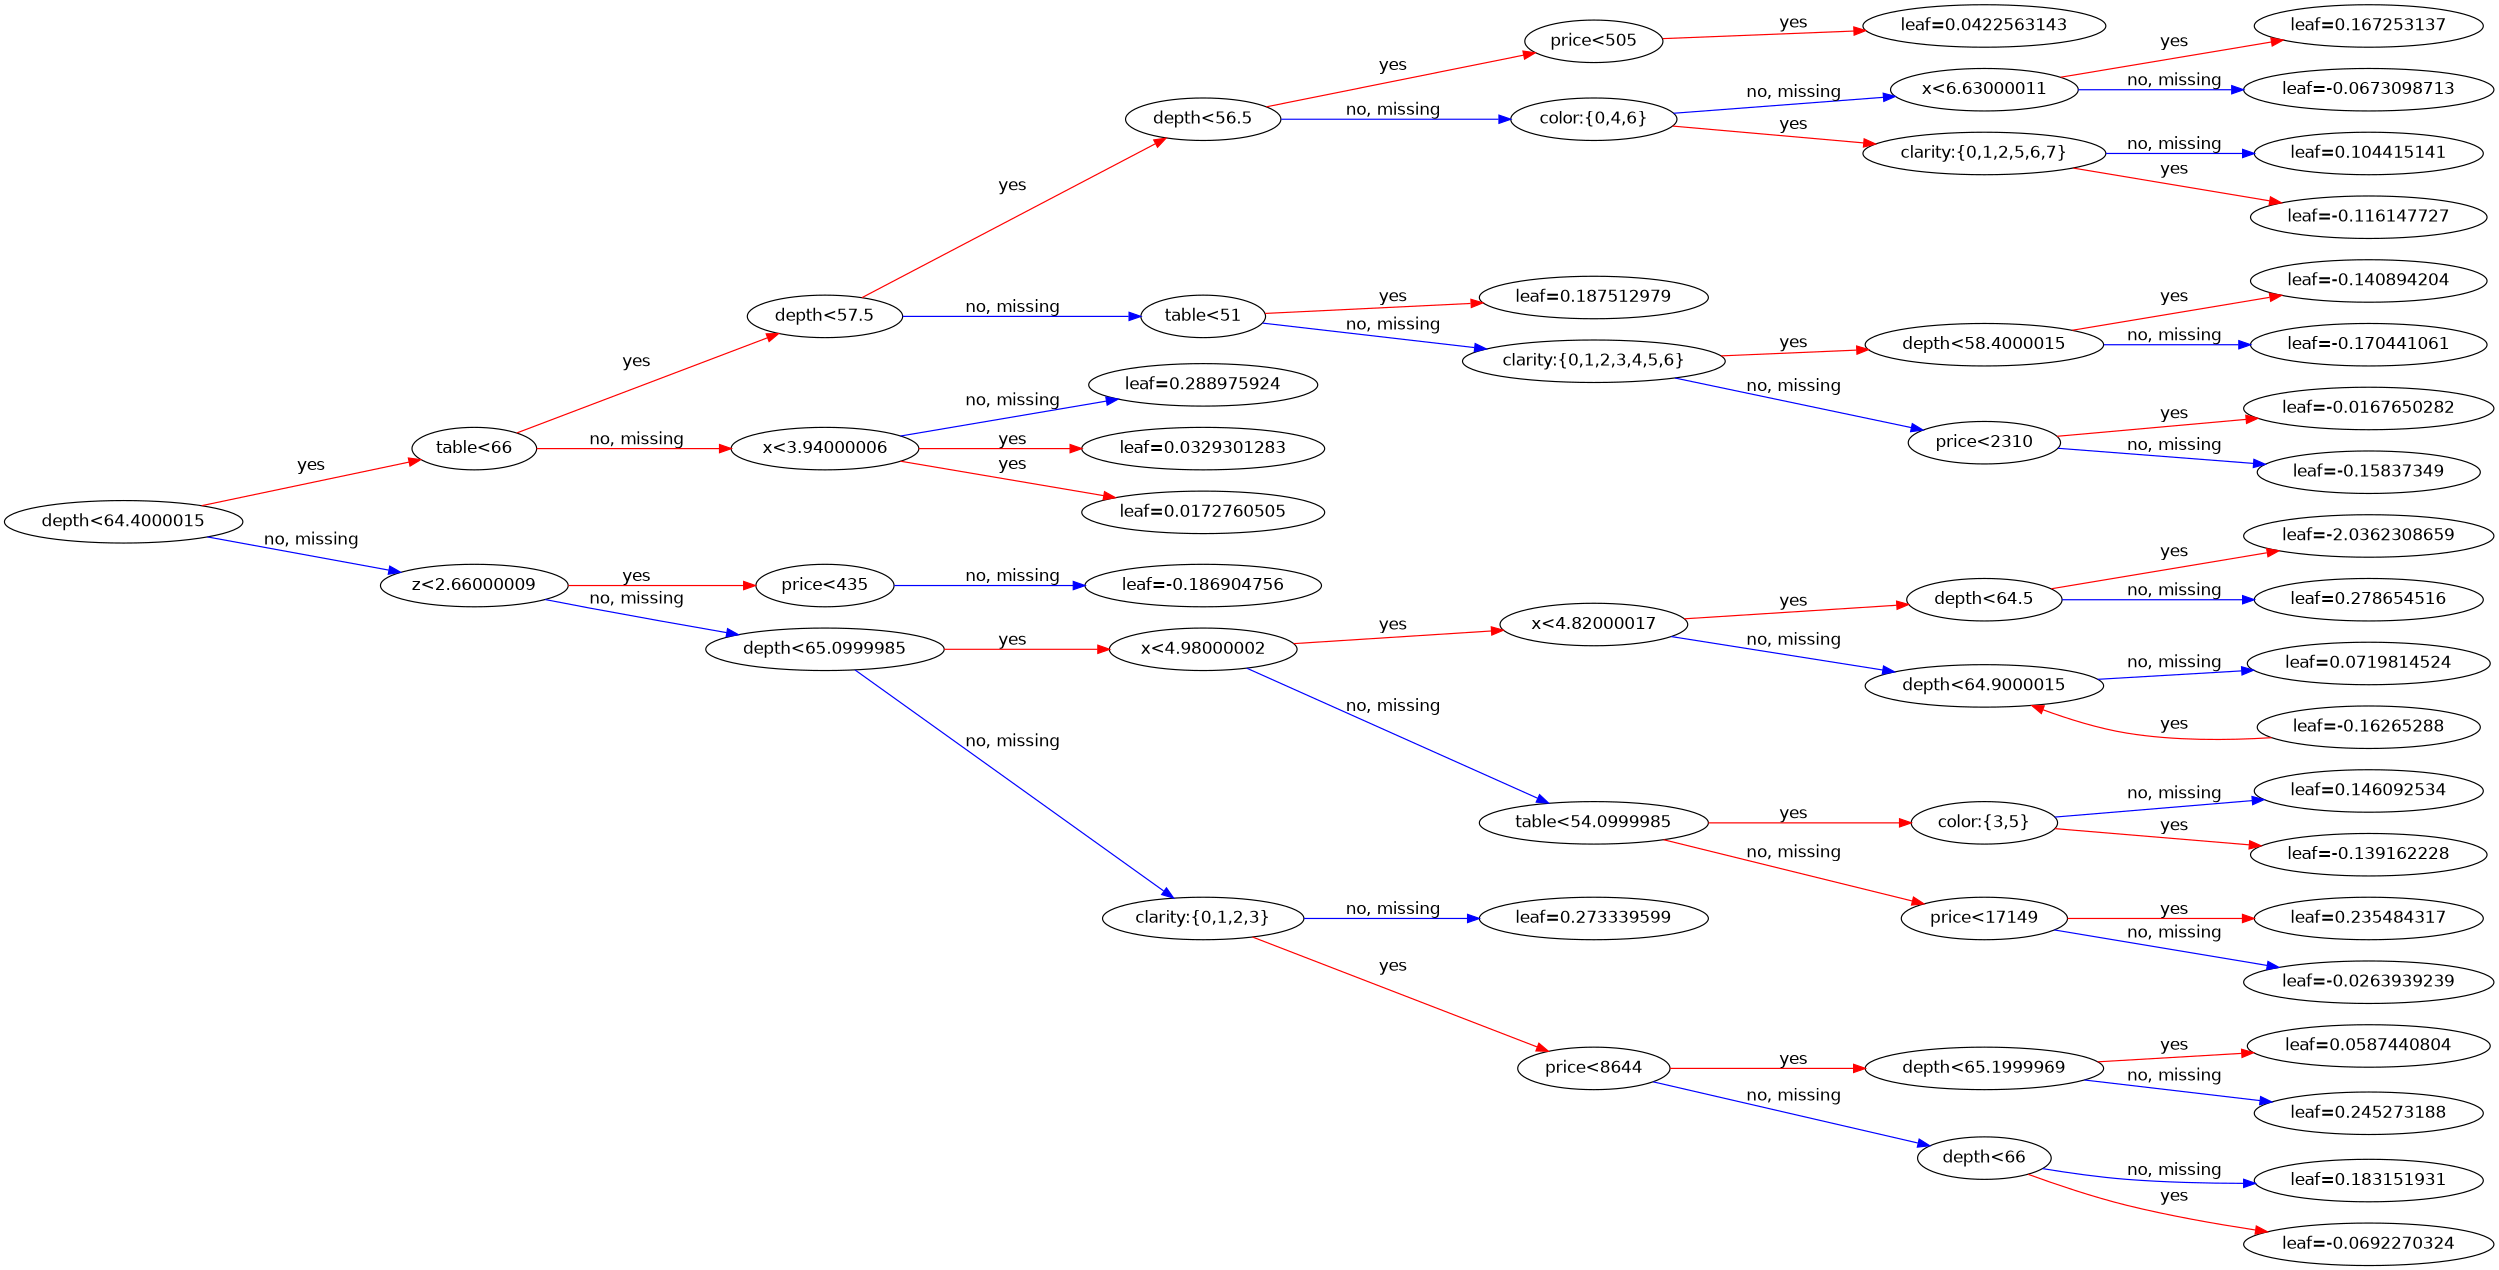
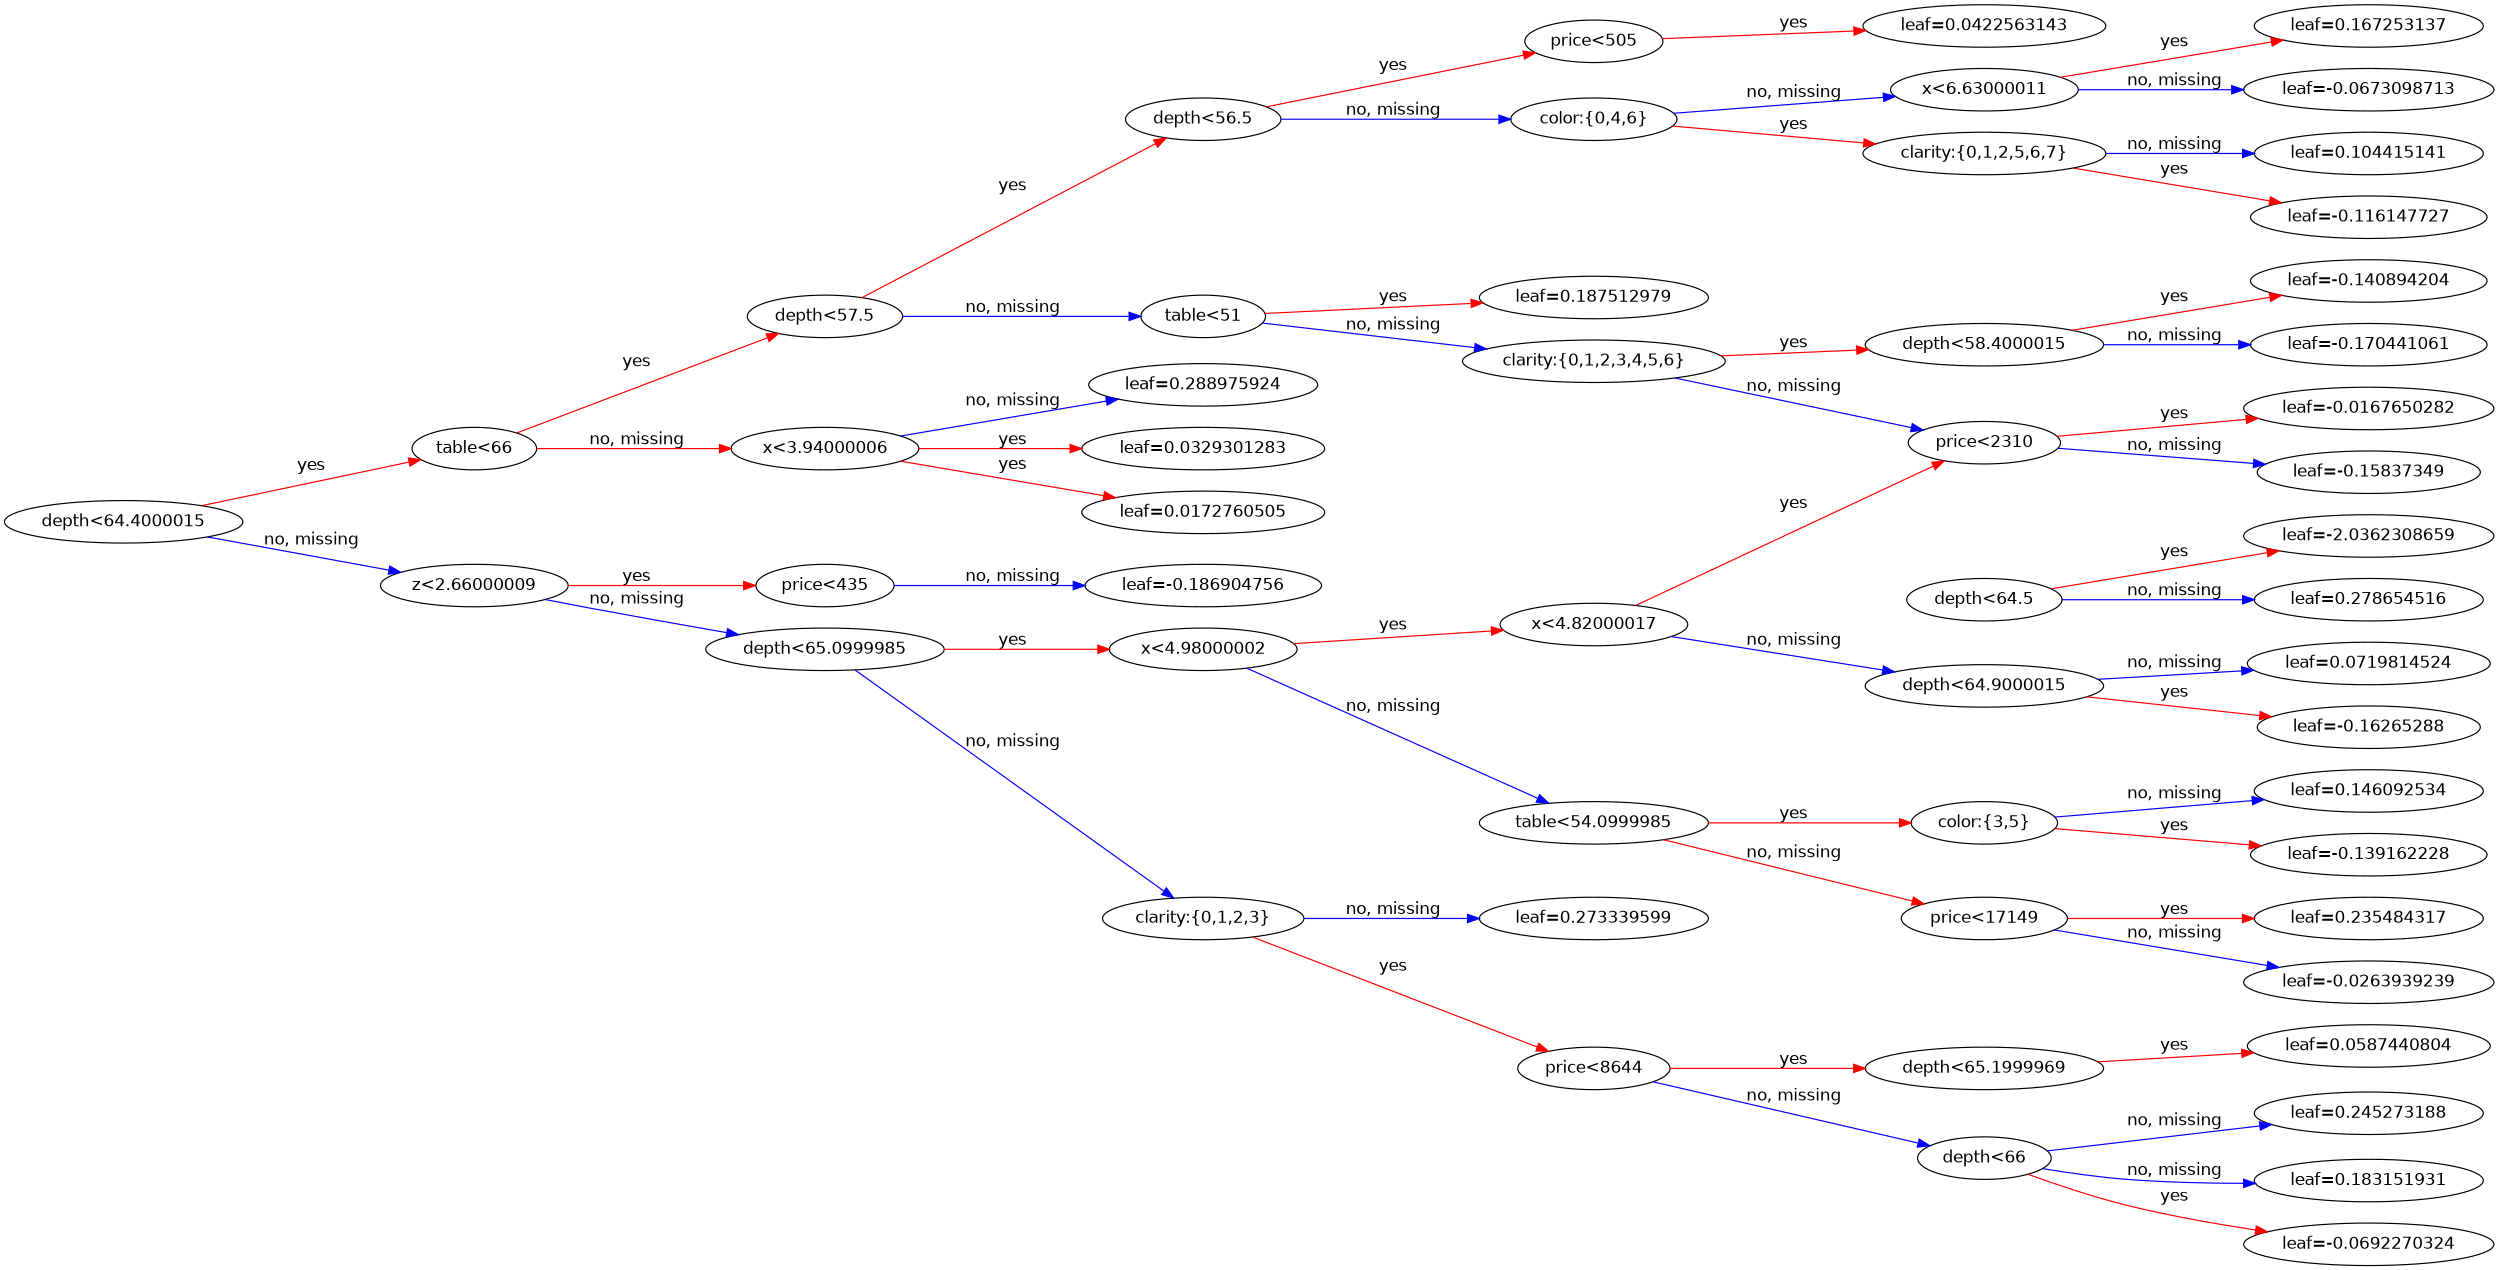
(1790, 612) -> (1784, 536)
(2156, 737) -> (2173, 706)
(2172, 1090) -> (2154, 1138)
